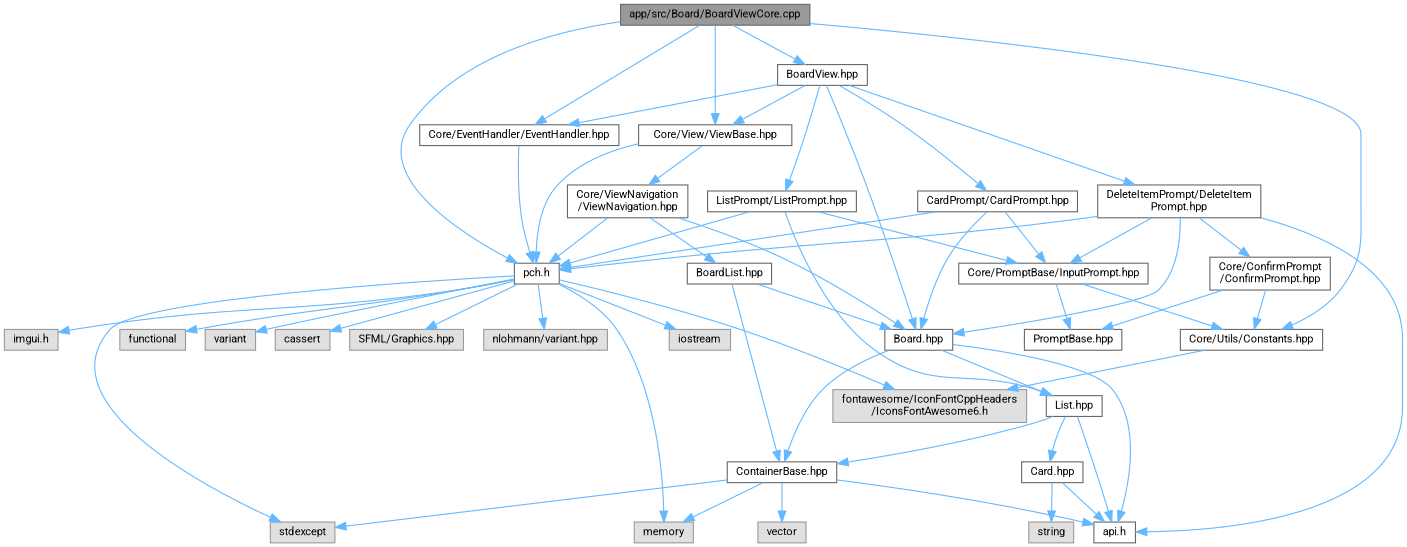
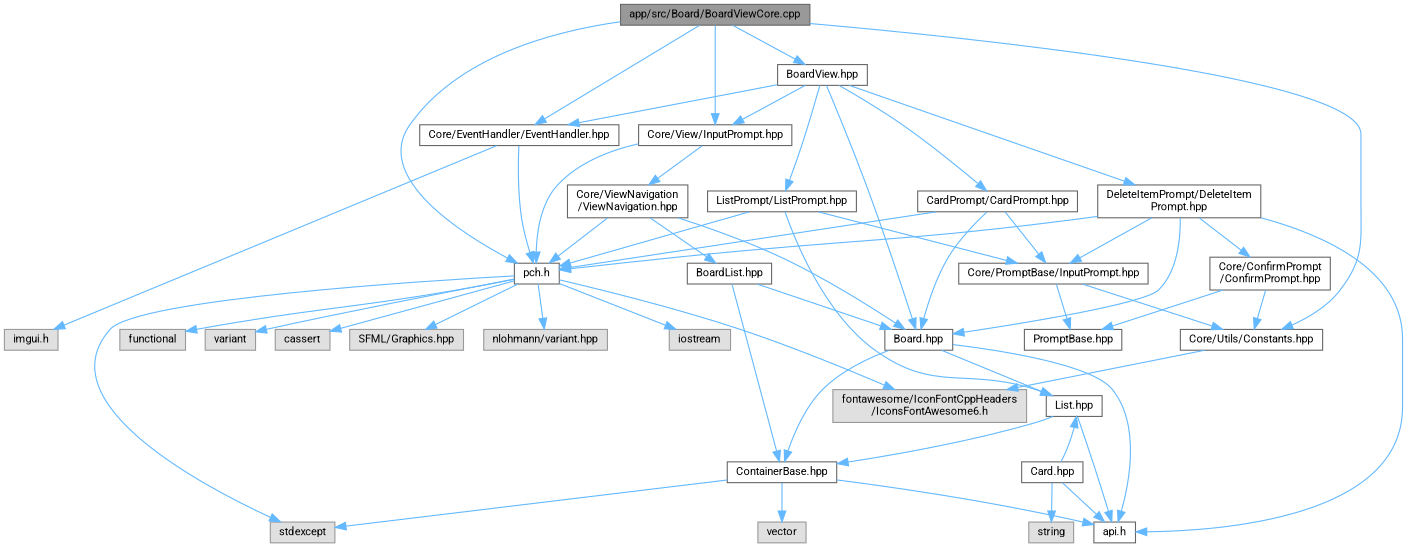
(715, 135) -> (715, 135)
(292, 307) -> (280, 235)
(1058, 433) -> (1069, 445)
(664, 532) -> none
